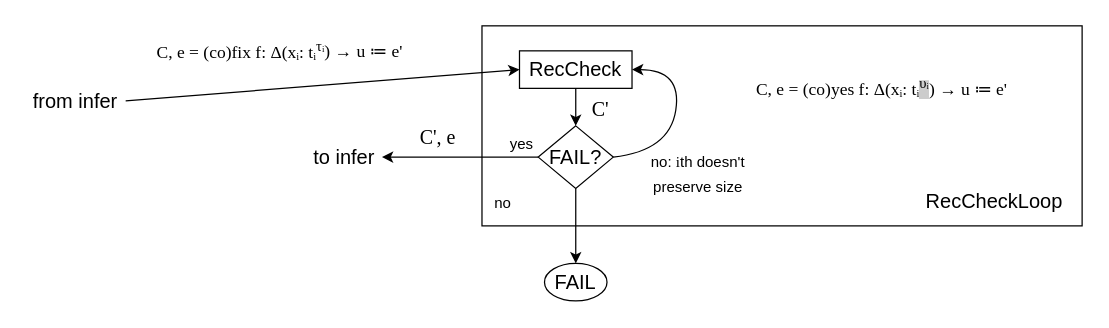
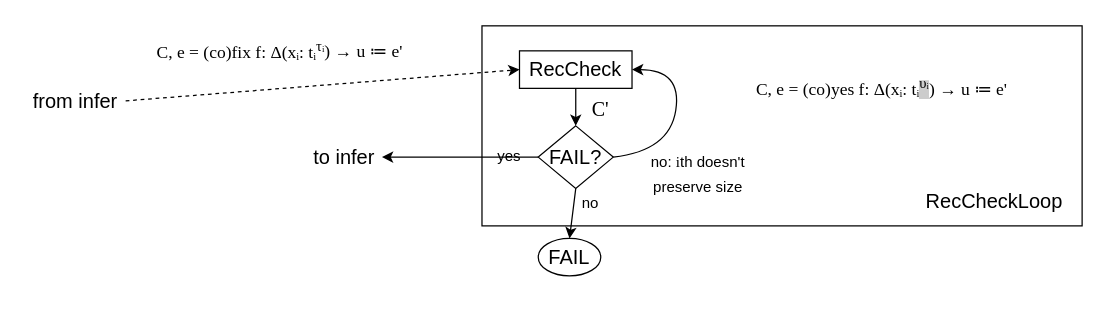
(317, 85) -> (317, 85)
(438, 137) -> none
(522, 142) -> (509, 154)
(503, 201) -> (591, 201)
(576, 282) -> (569, 257)
